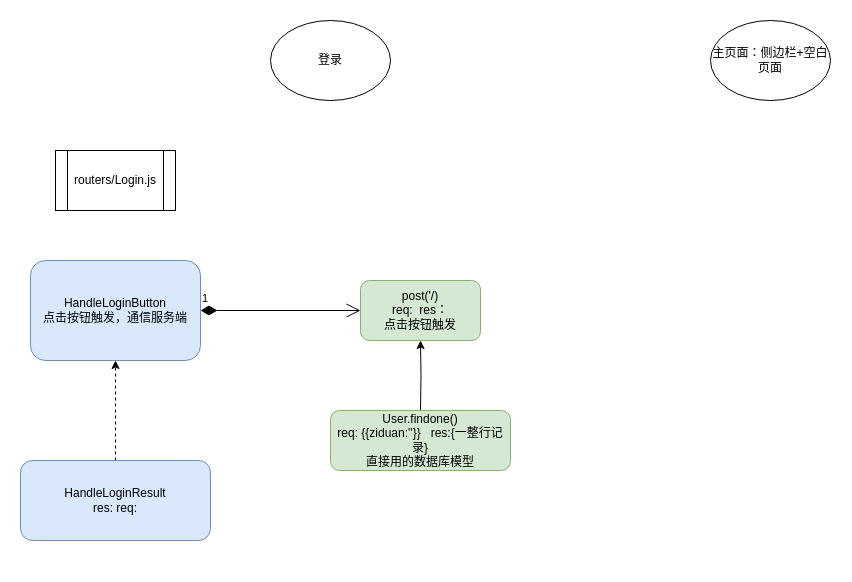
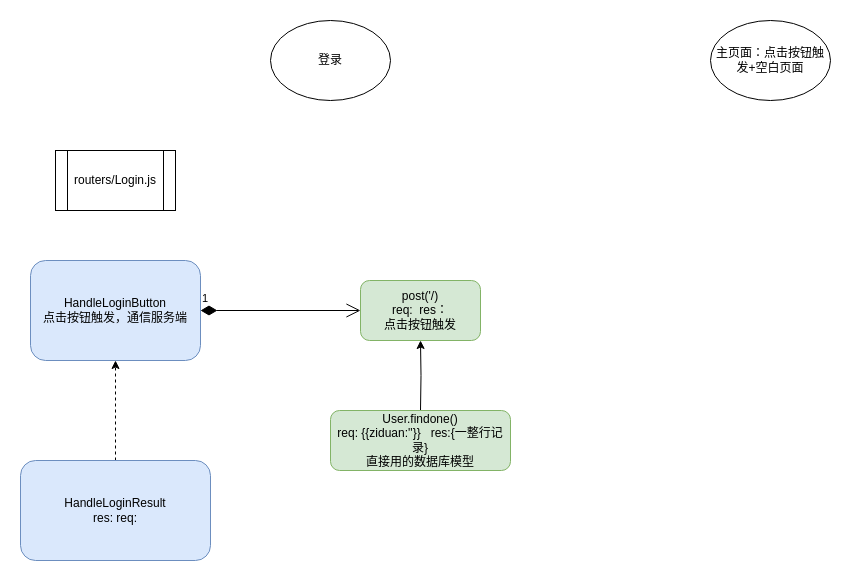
(771, 61) -> (771, 61)
(116, 501) -> (116, 511)
